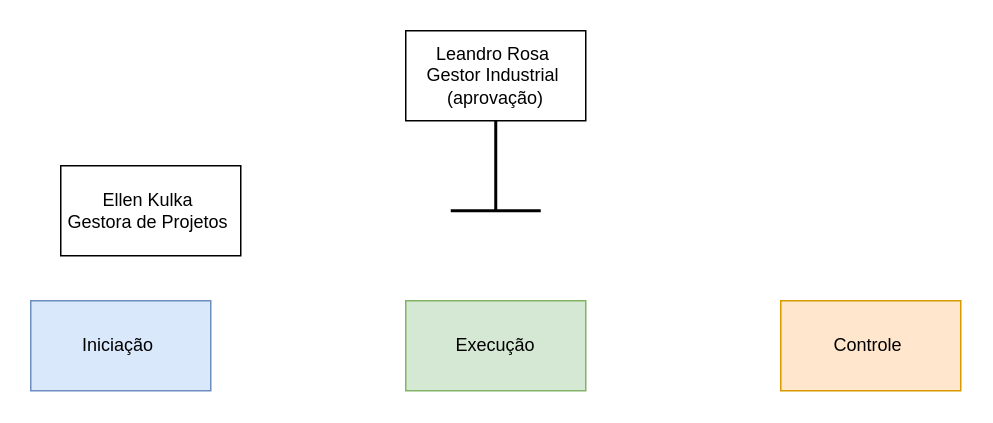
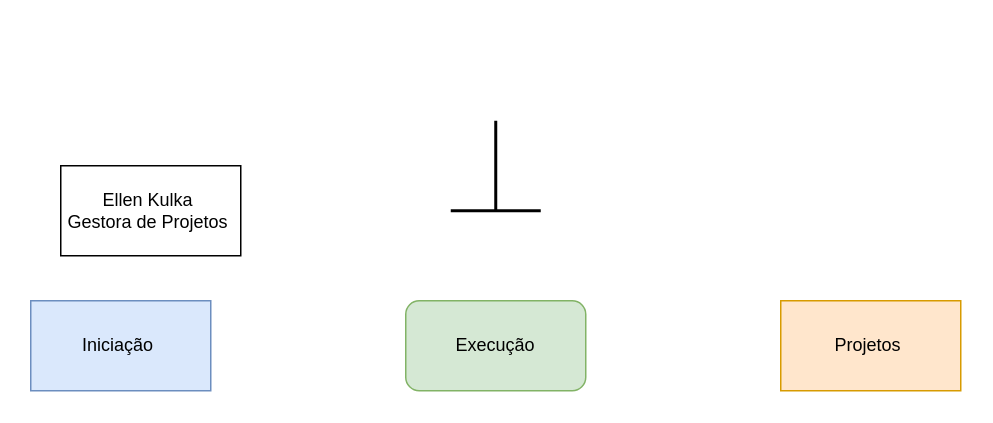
(496, 76) -> none
(496, 346) -> (496, 346)
(871, 346) -> (871, 346)
